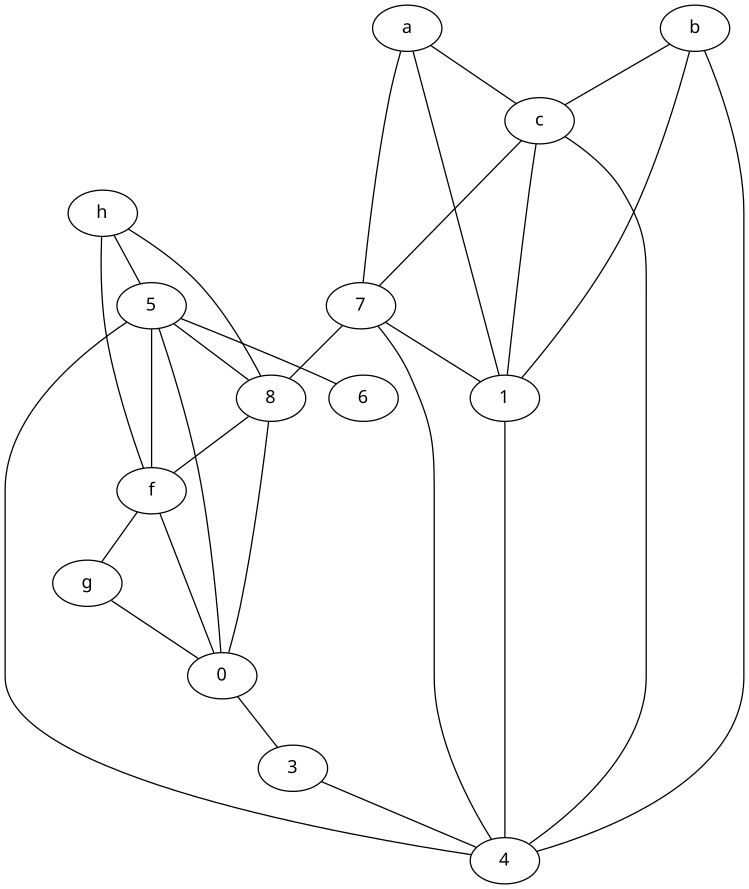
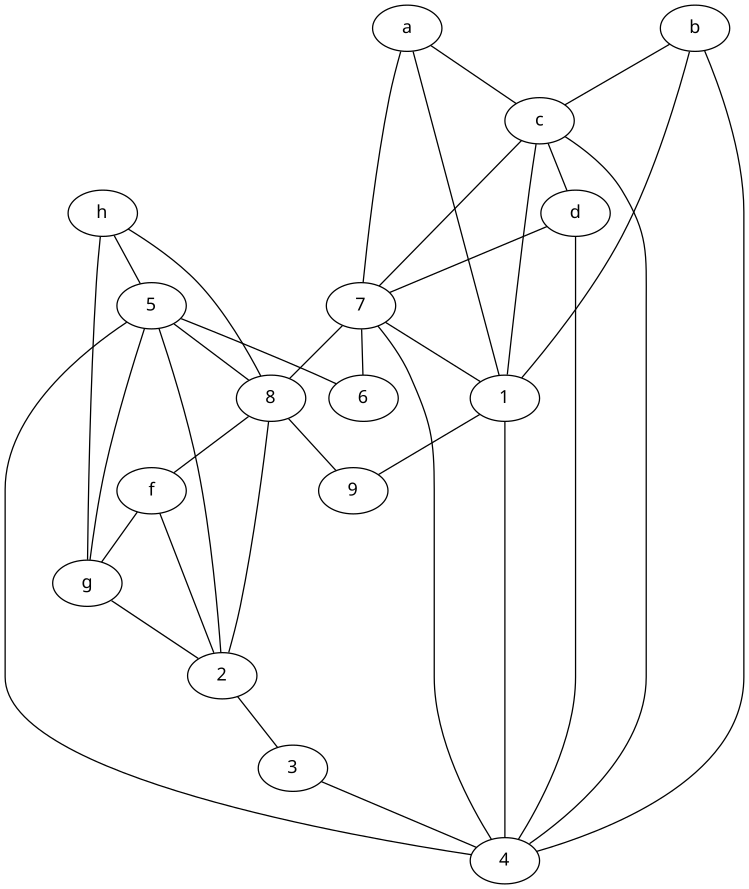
none -> (576, 213)
none -> (362, 352)
(110, 354) -> (91, 398)
(152, 398) -> (111, 443)
none -> (353, 491)
(222, 676) -> (222, 676)
